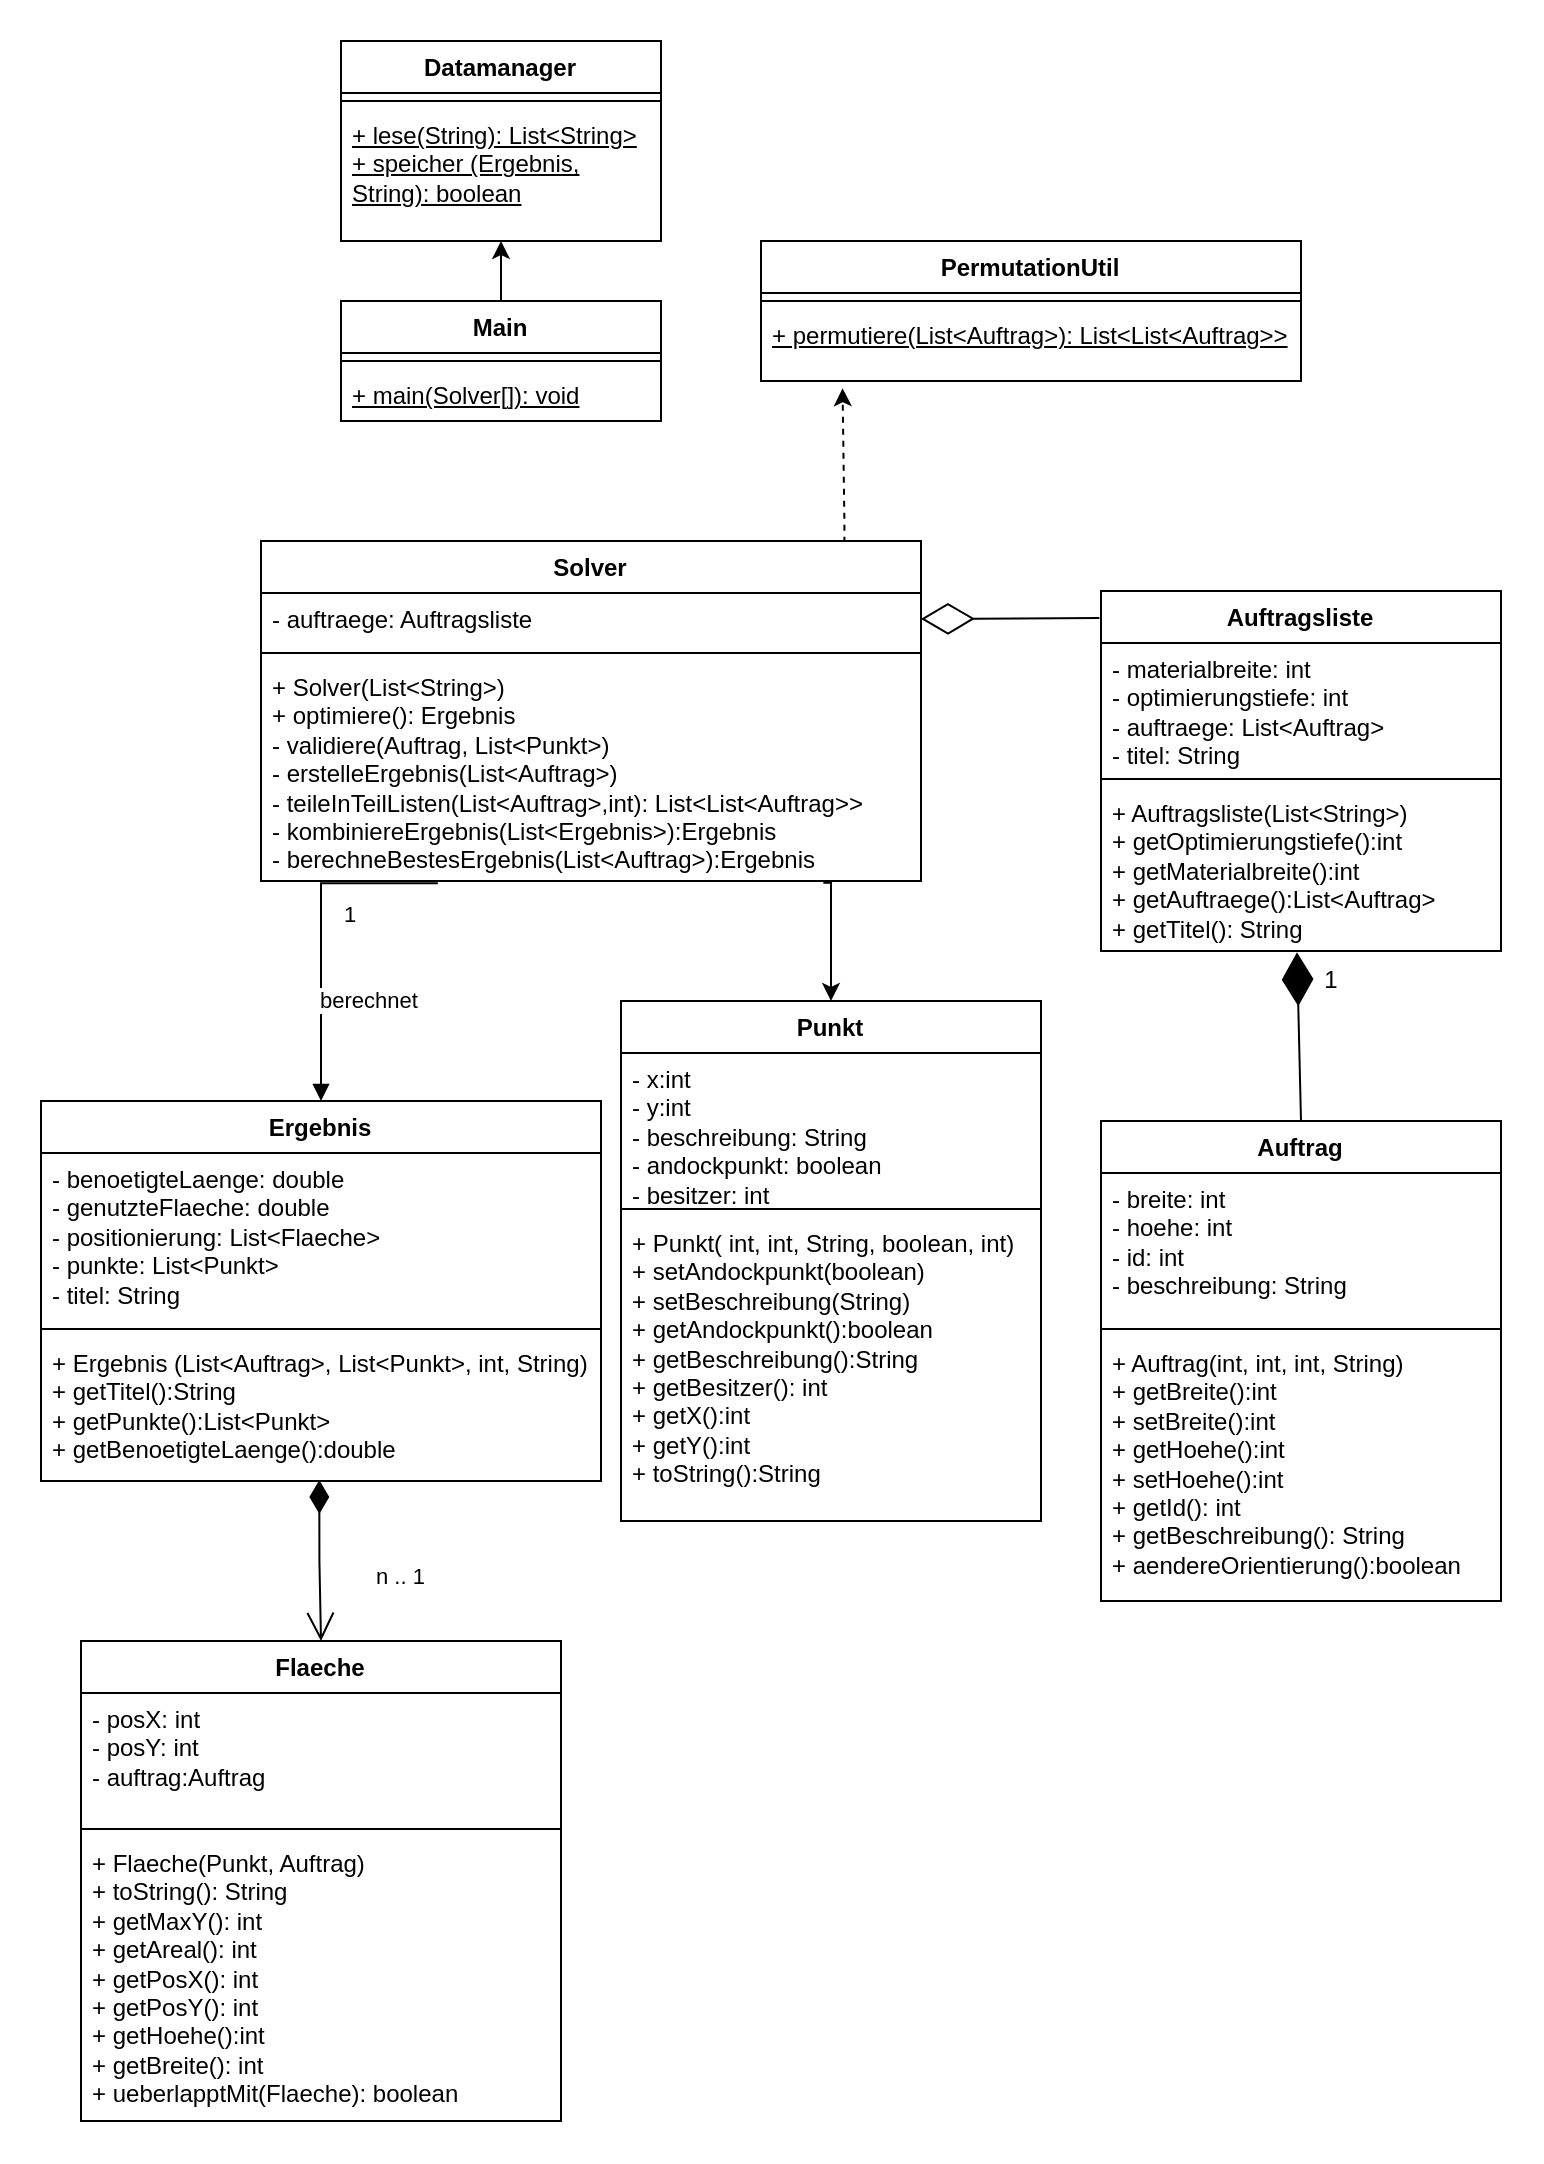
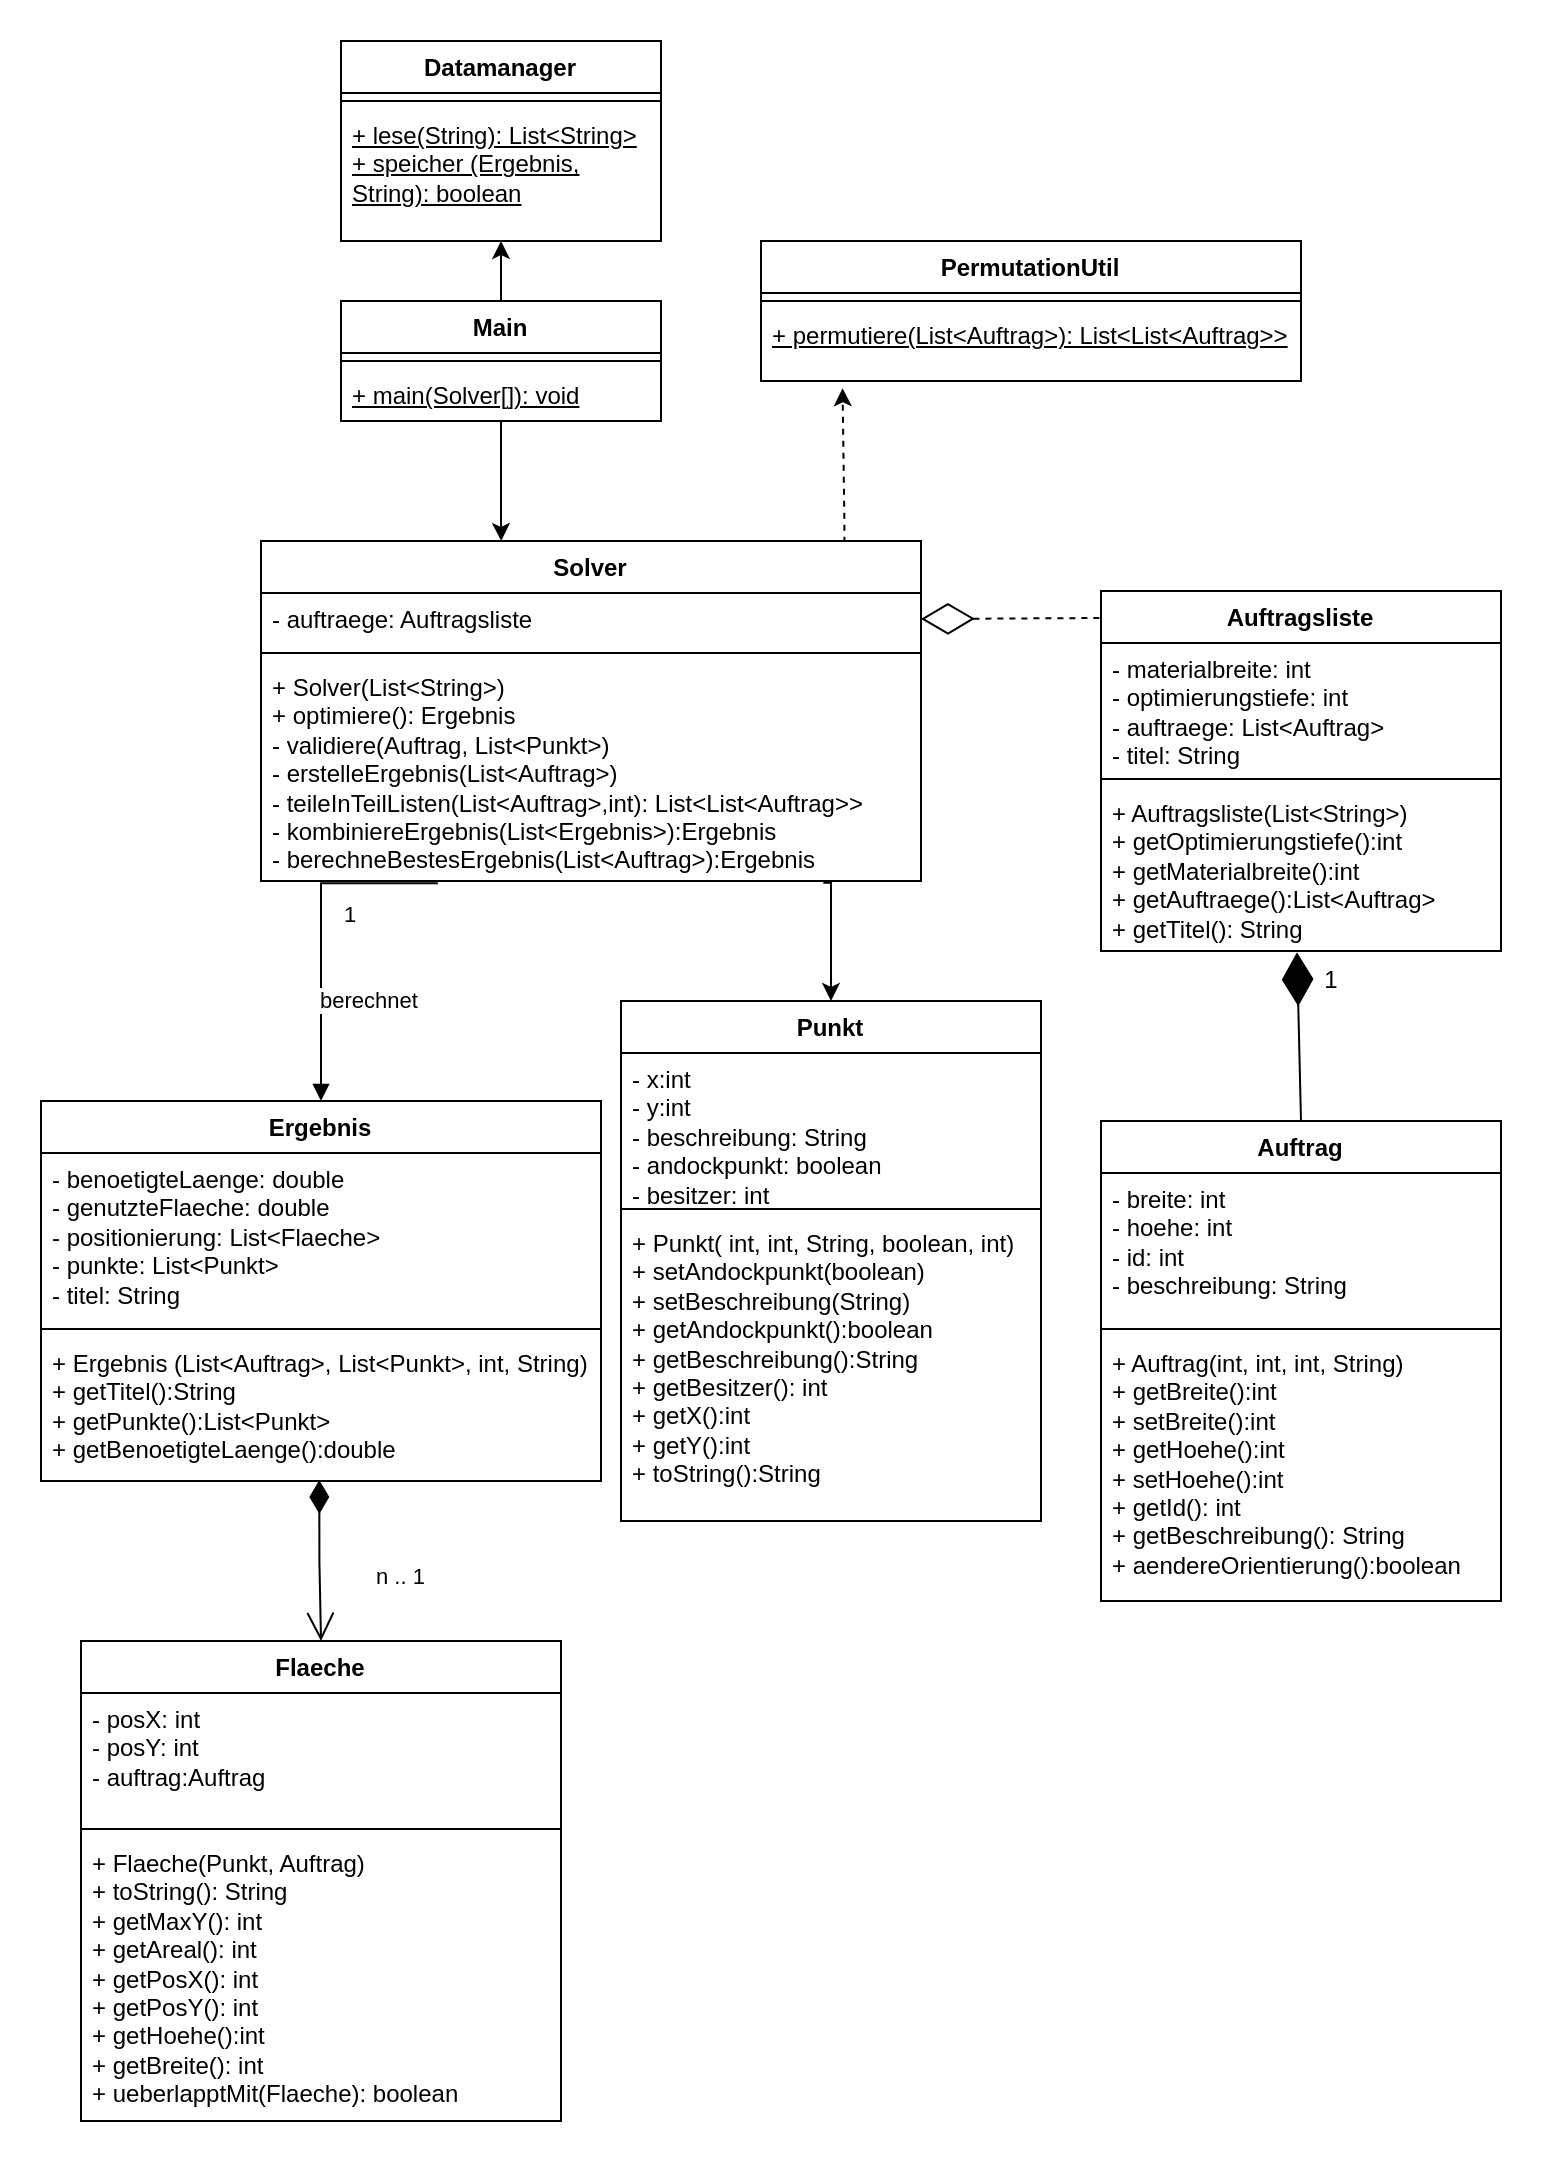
none -> (501, 476)
(1037, 618) -> (1037, 618)
